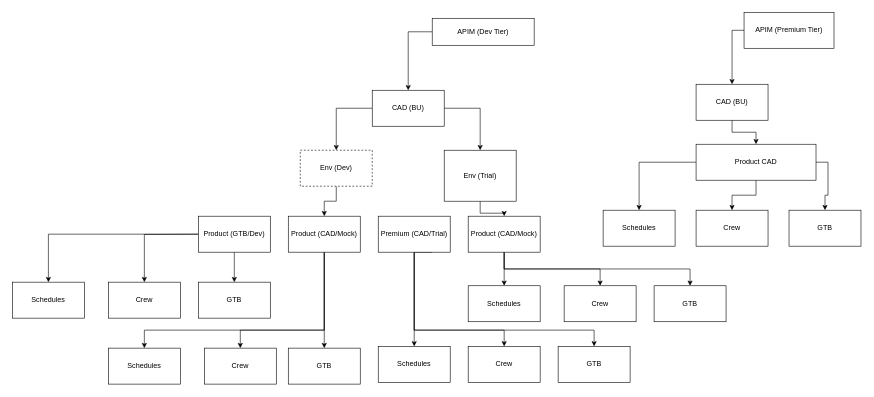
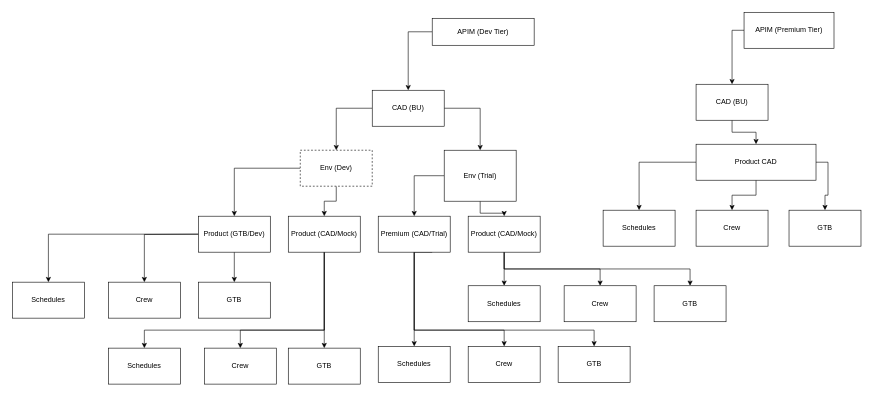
none -> (234, 168)
none -> (414, 210)
